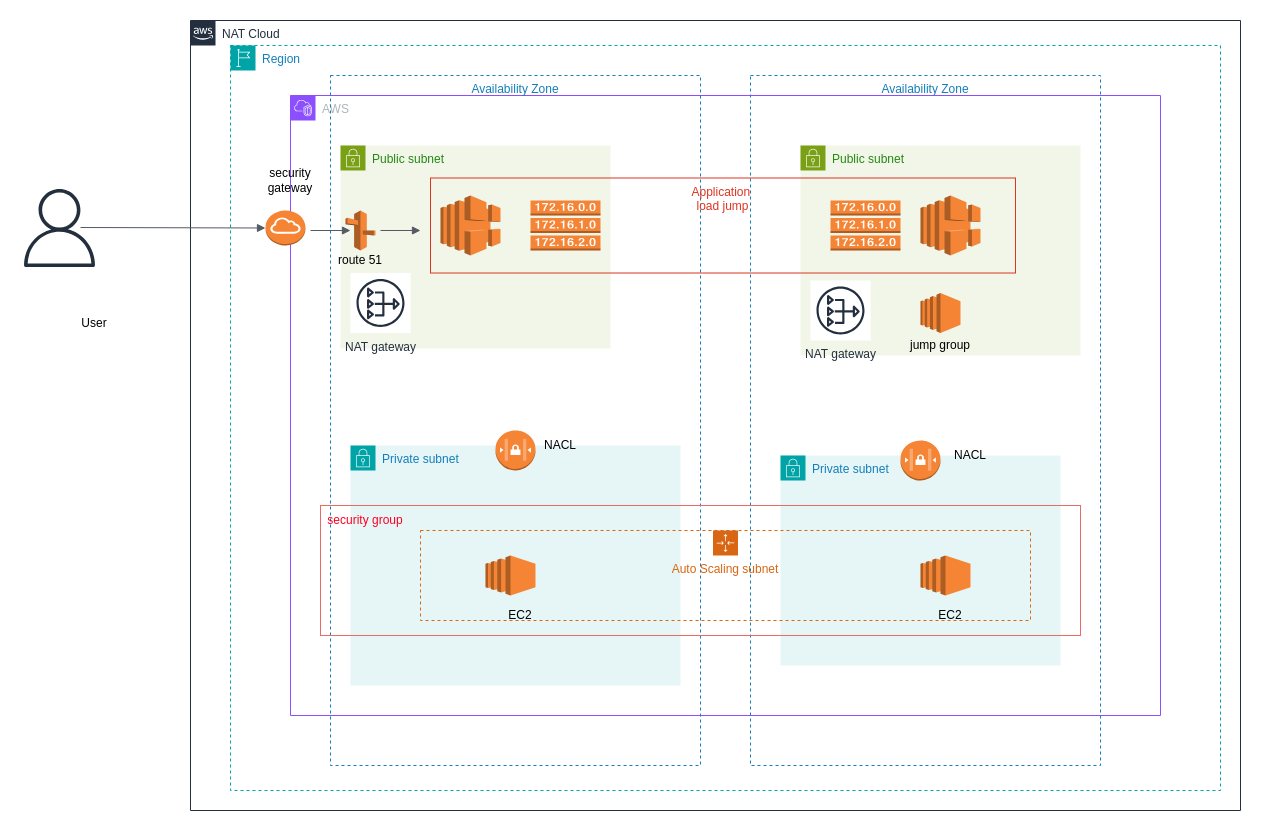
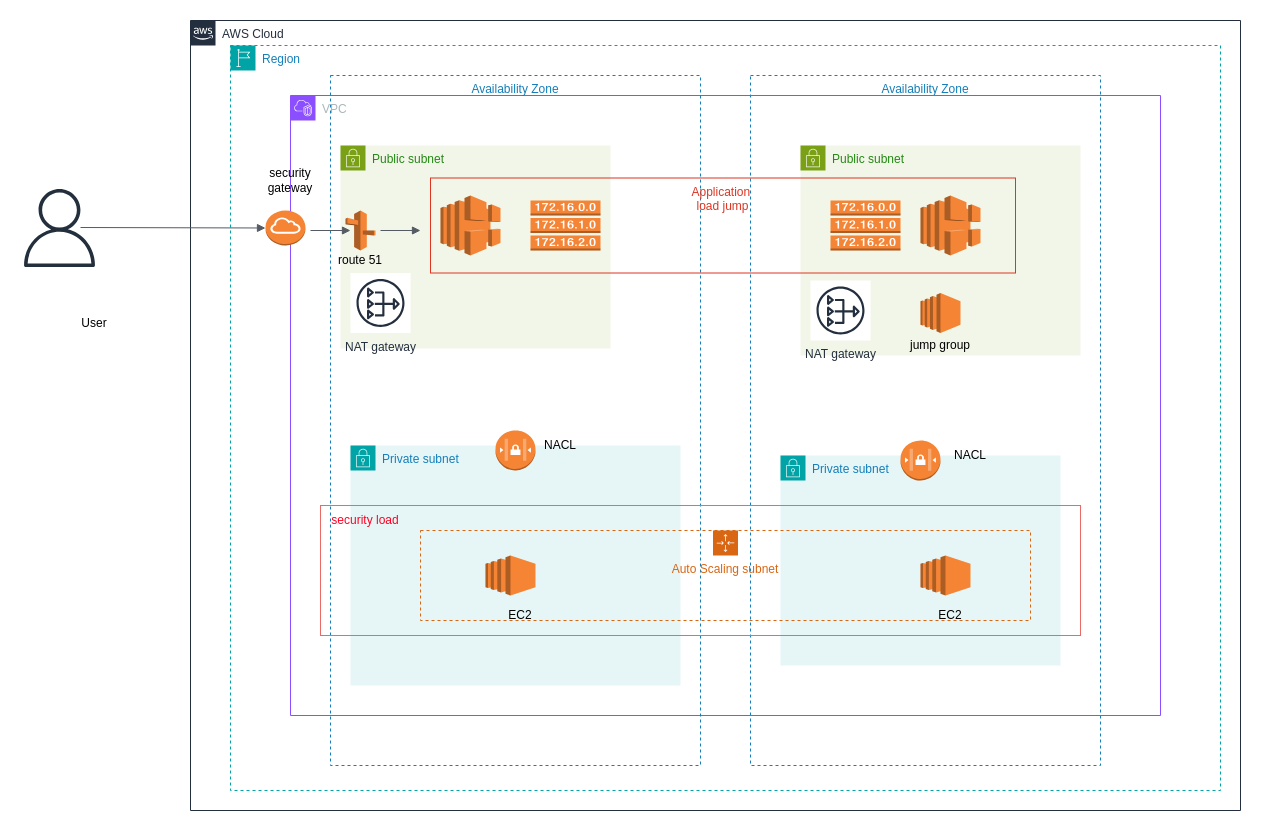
(250, 35) -> (250, 35)
(333, 110) -> (333, 110)
(366, 521) -> (366, 521)
